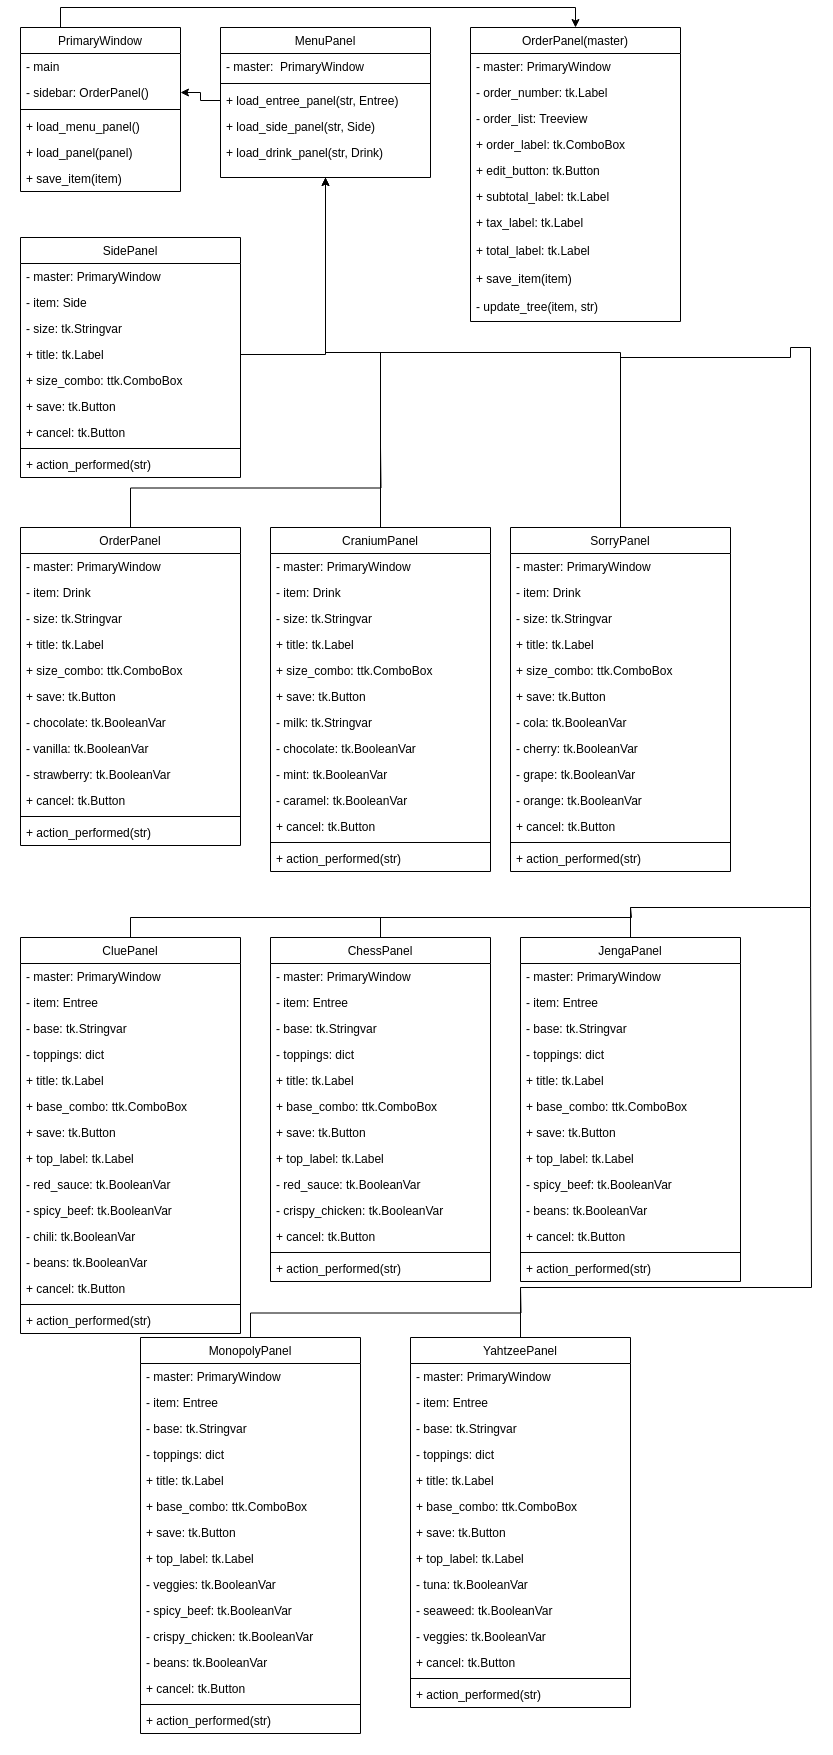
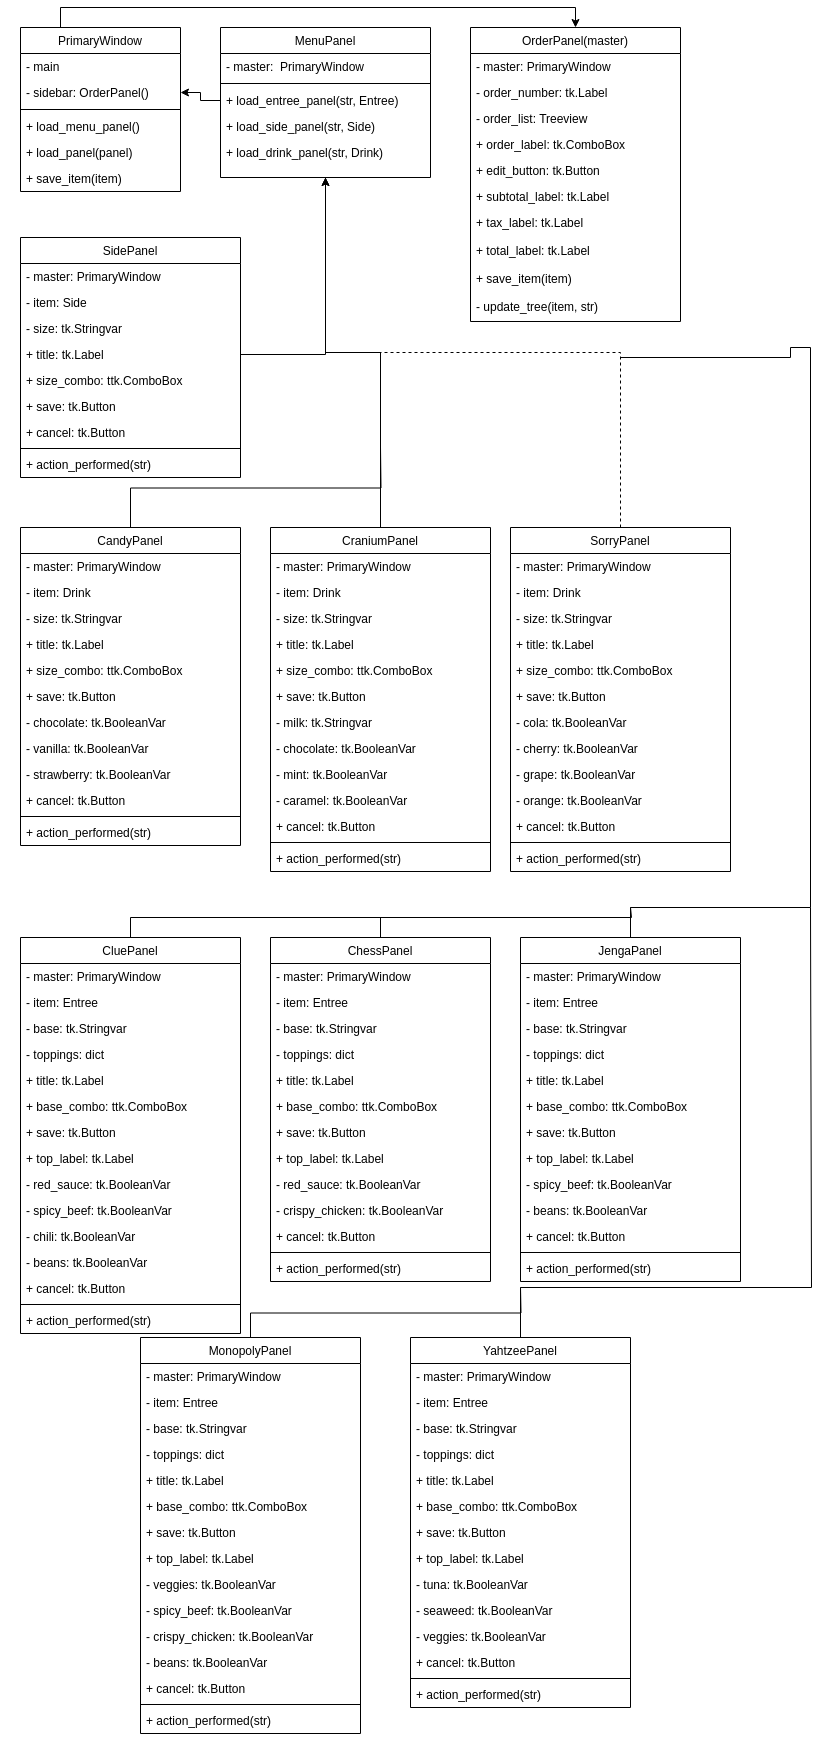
(589, 353) -> (589, 353)
(130, 541) -> (130, 541)
